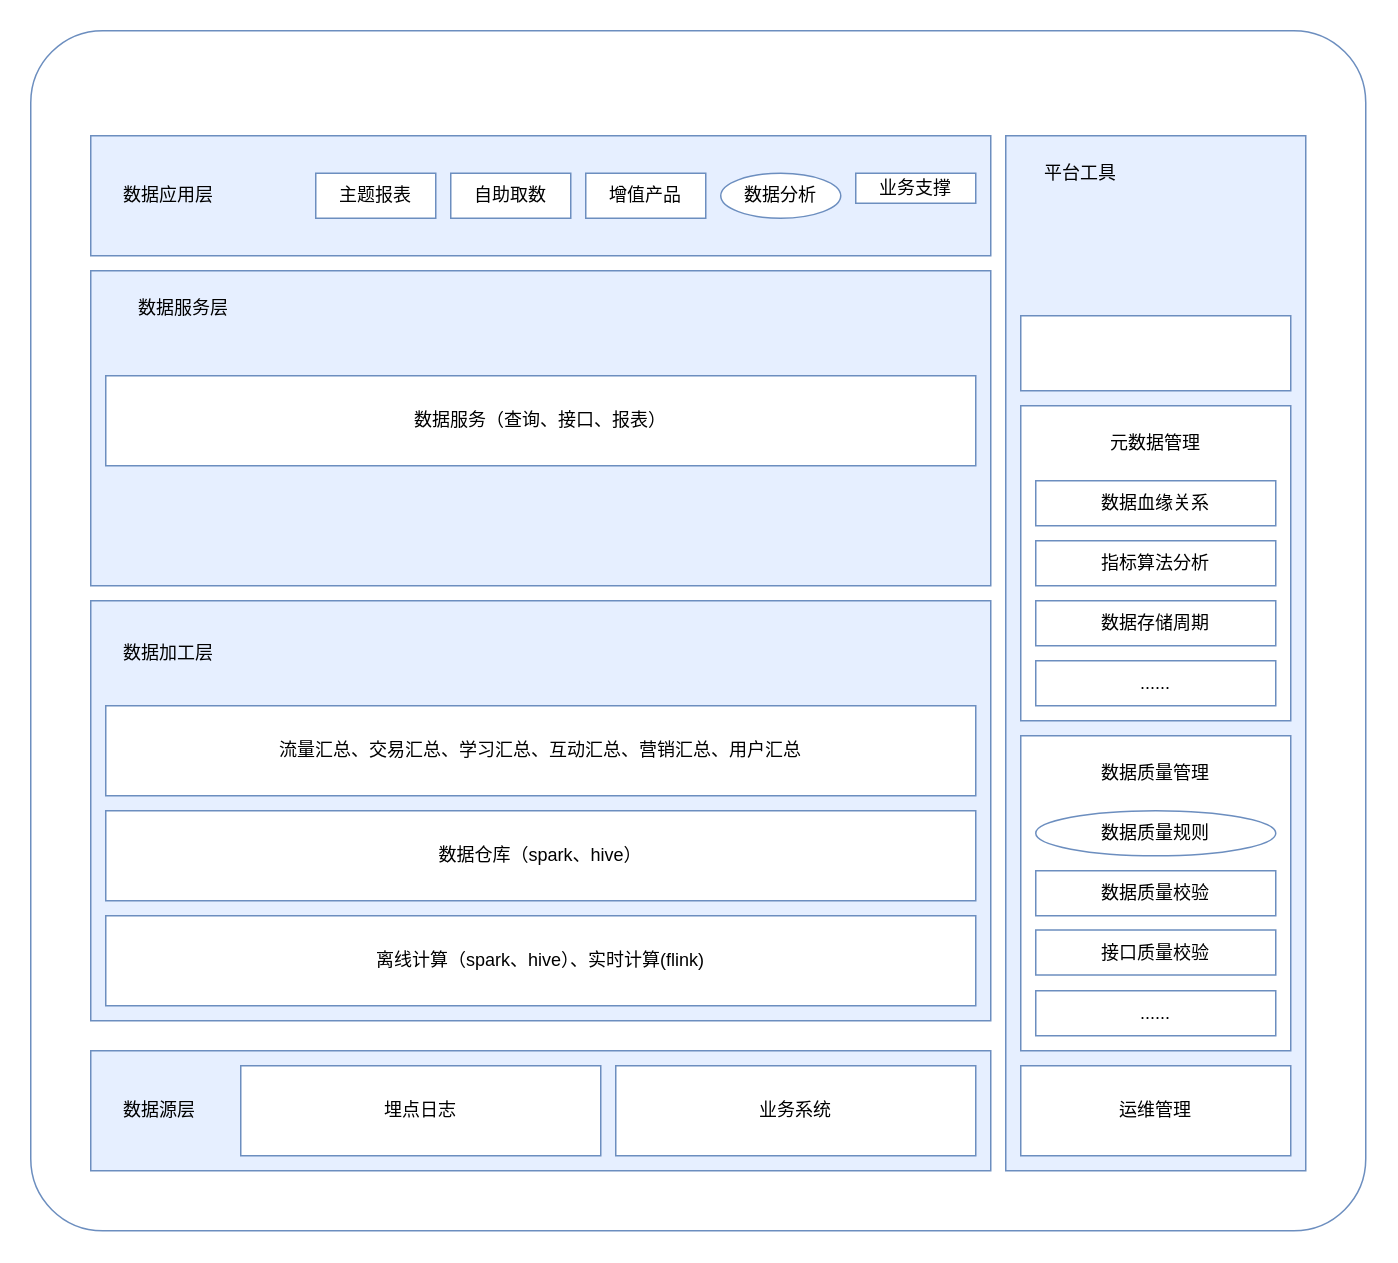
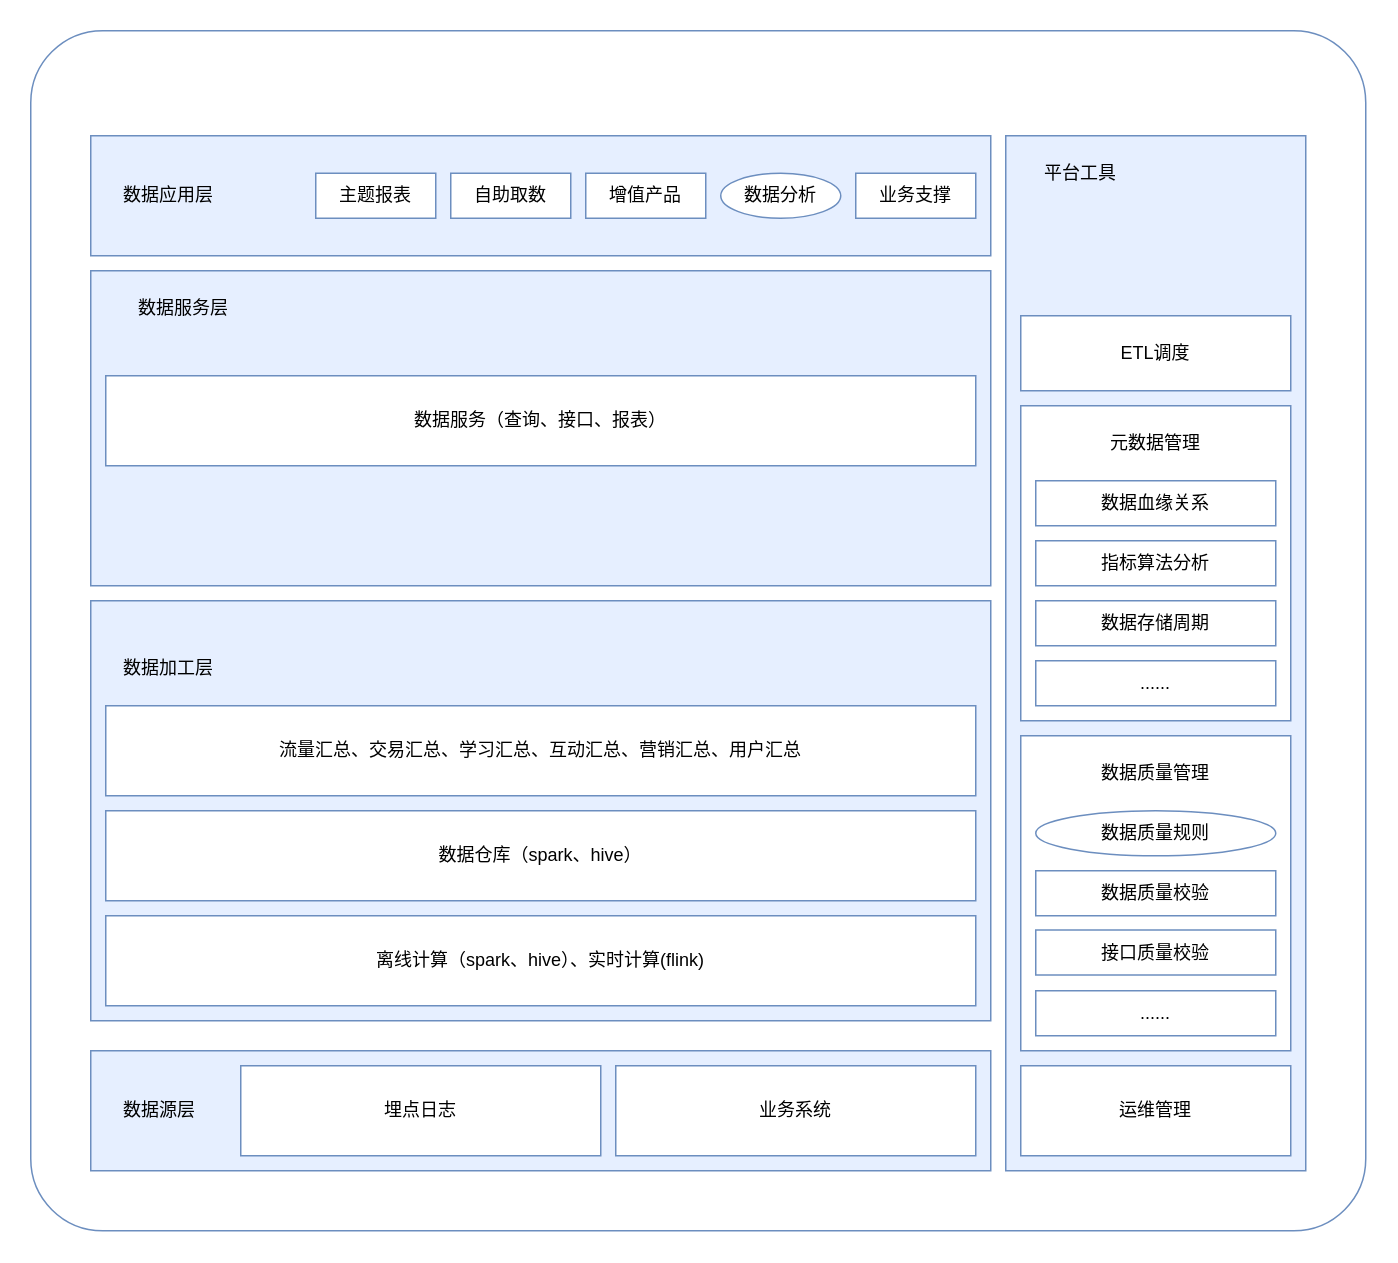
(916, 188) -> (916, 196)
none -> (1156, 353)
(181, 653) -> (181, 668)
